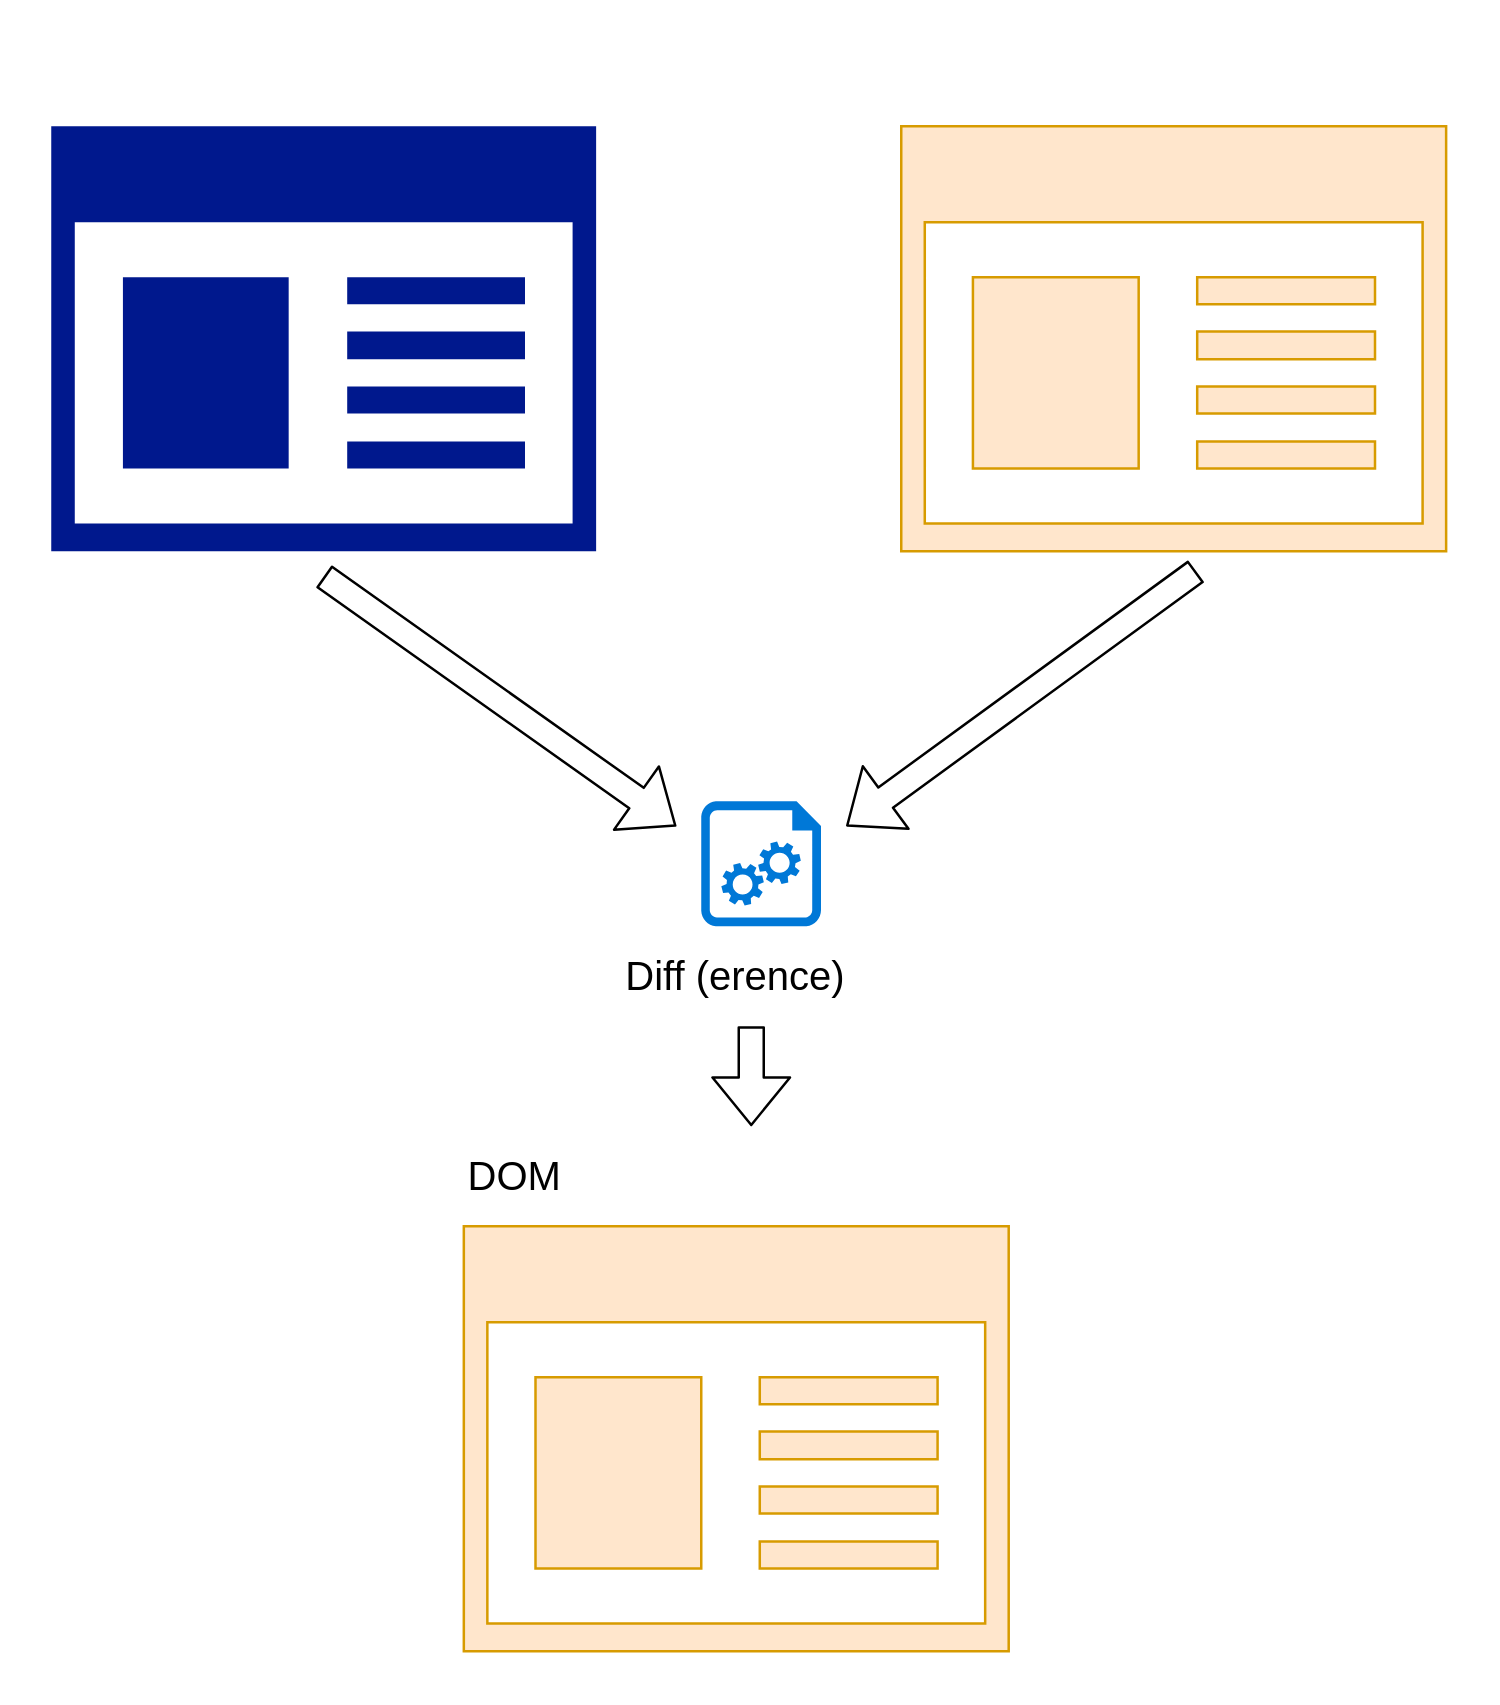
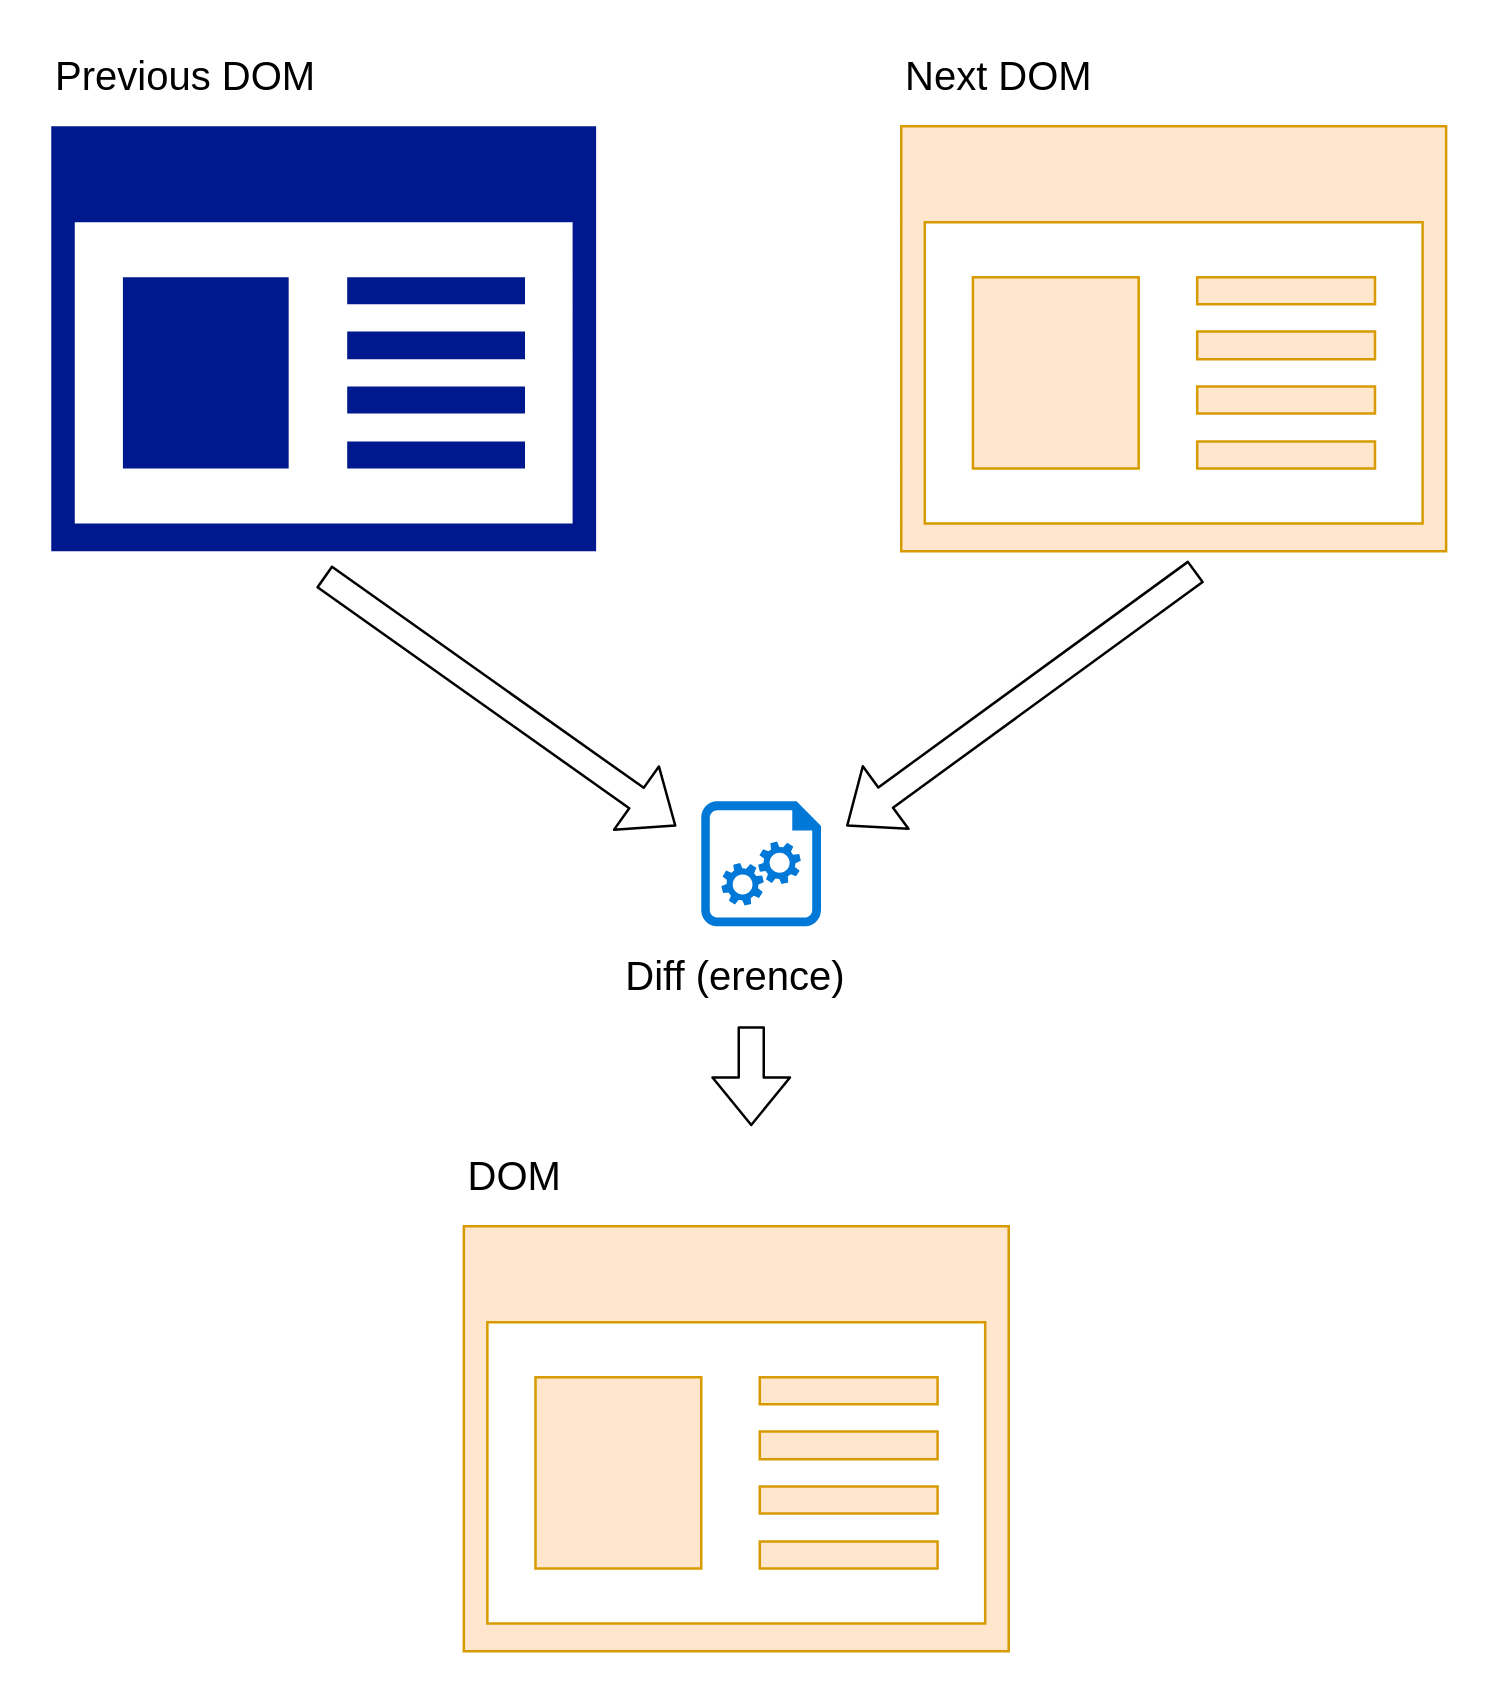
none -> (201, 76)
none -> (1051, 76)
